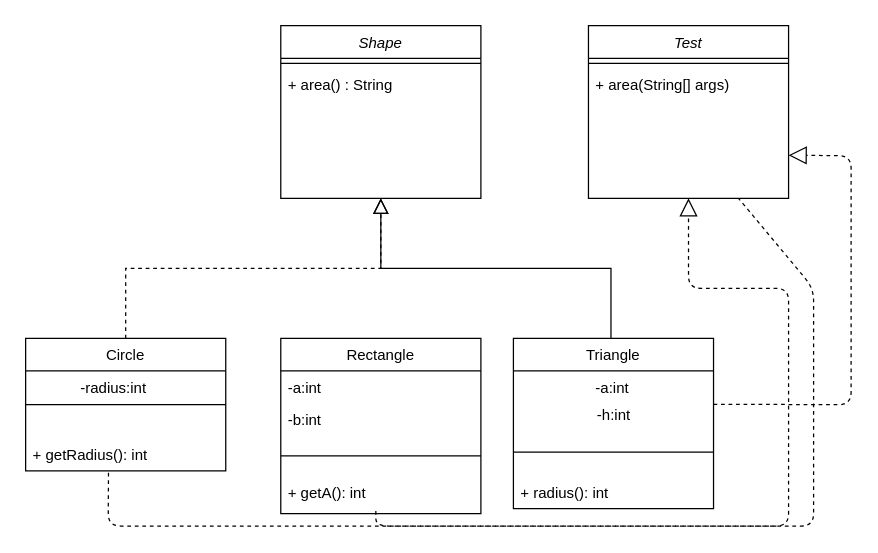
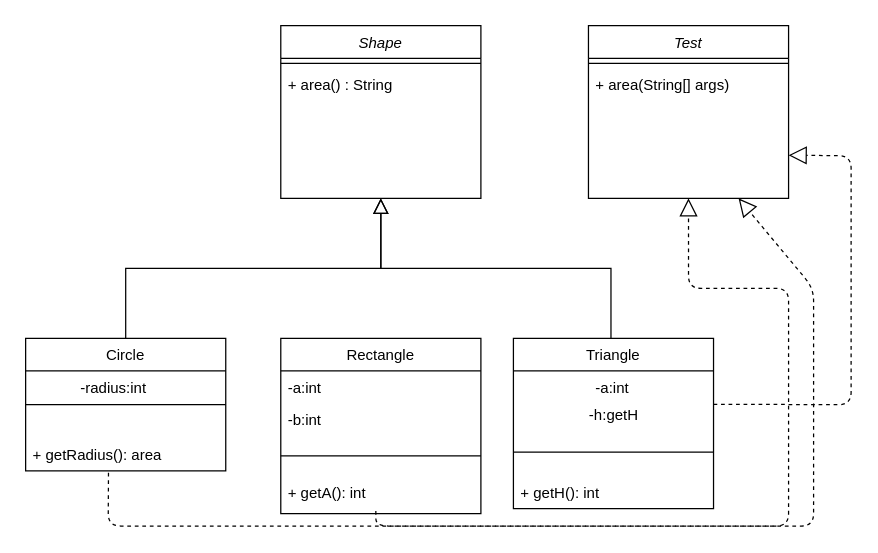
(746, 207) -> (751, 213)
(217, 268) -> (217, 268)
(614, 416) -> (614, 416)
(98, 455) -> (105, 455)
(573, 493) -> (567, 493)
